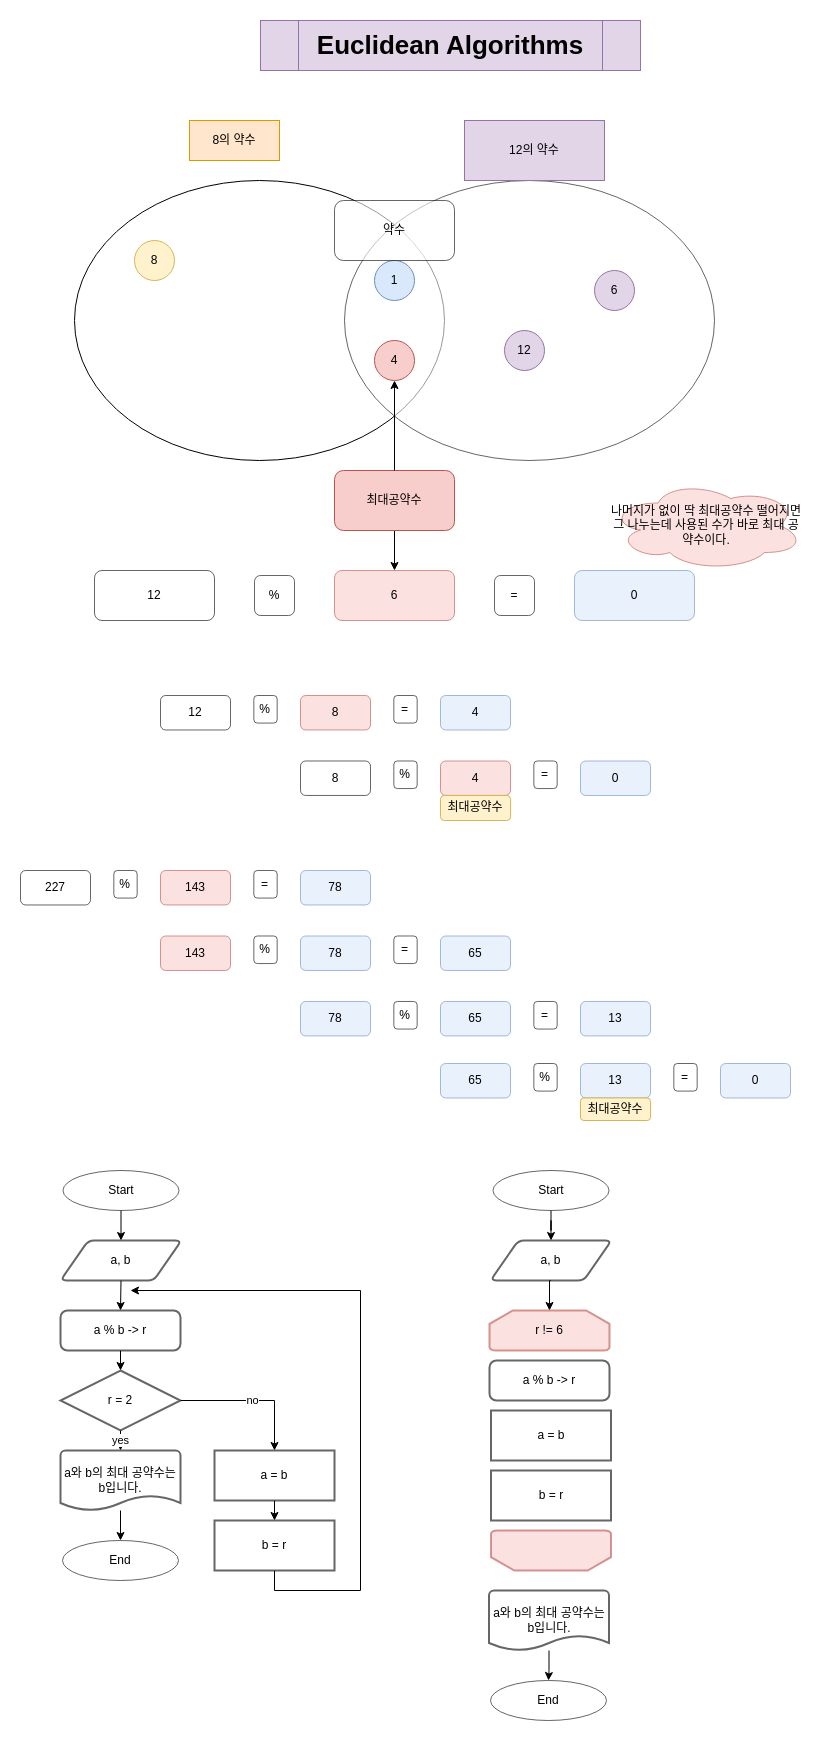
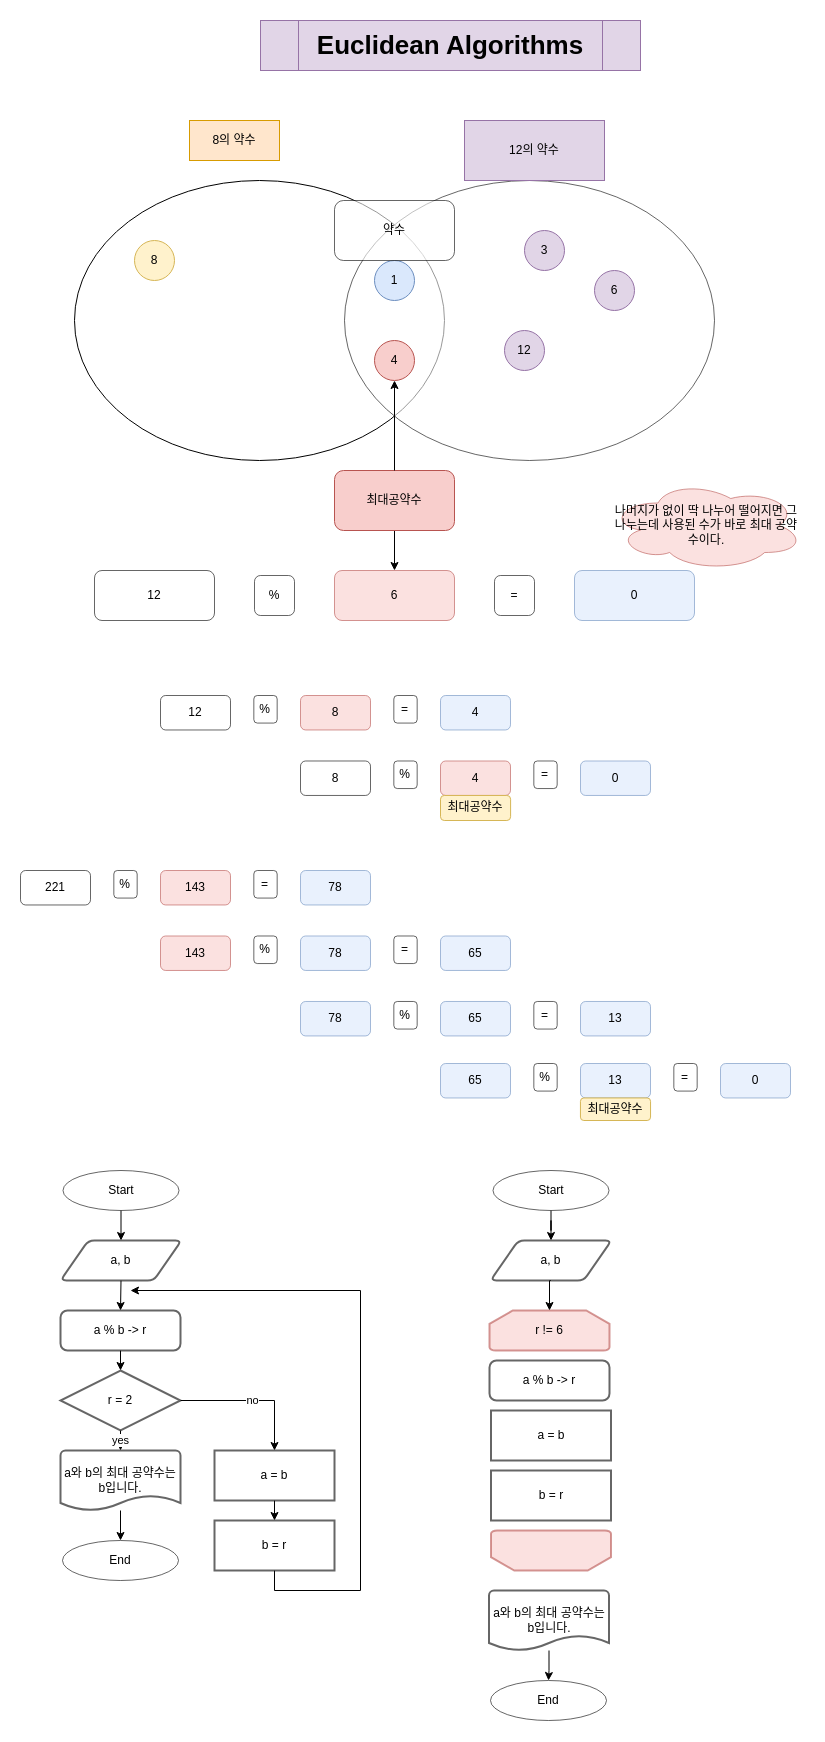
none -> (545, 251)
(707, 526) -> (707, 526)
(56, 888) -> (56, 888)
